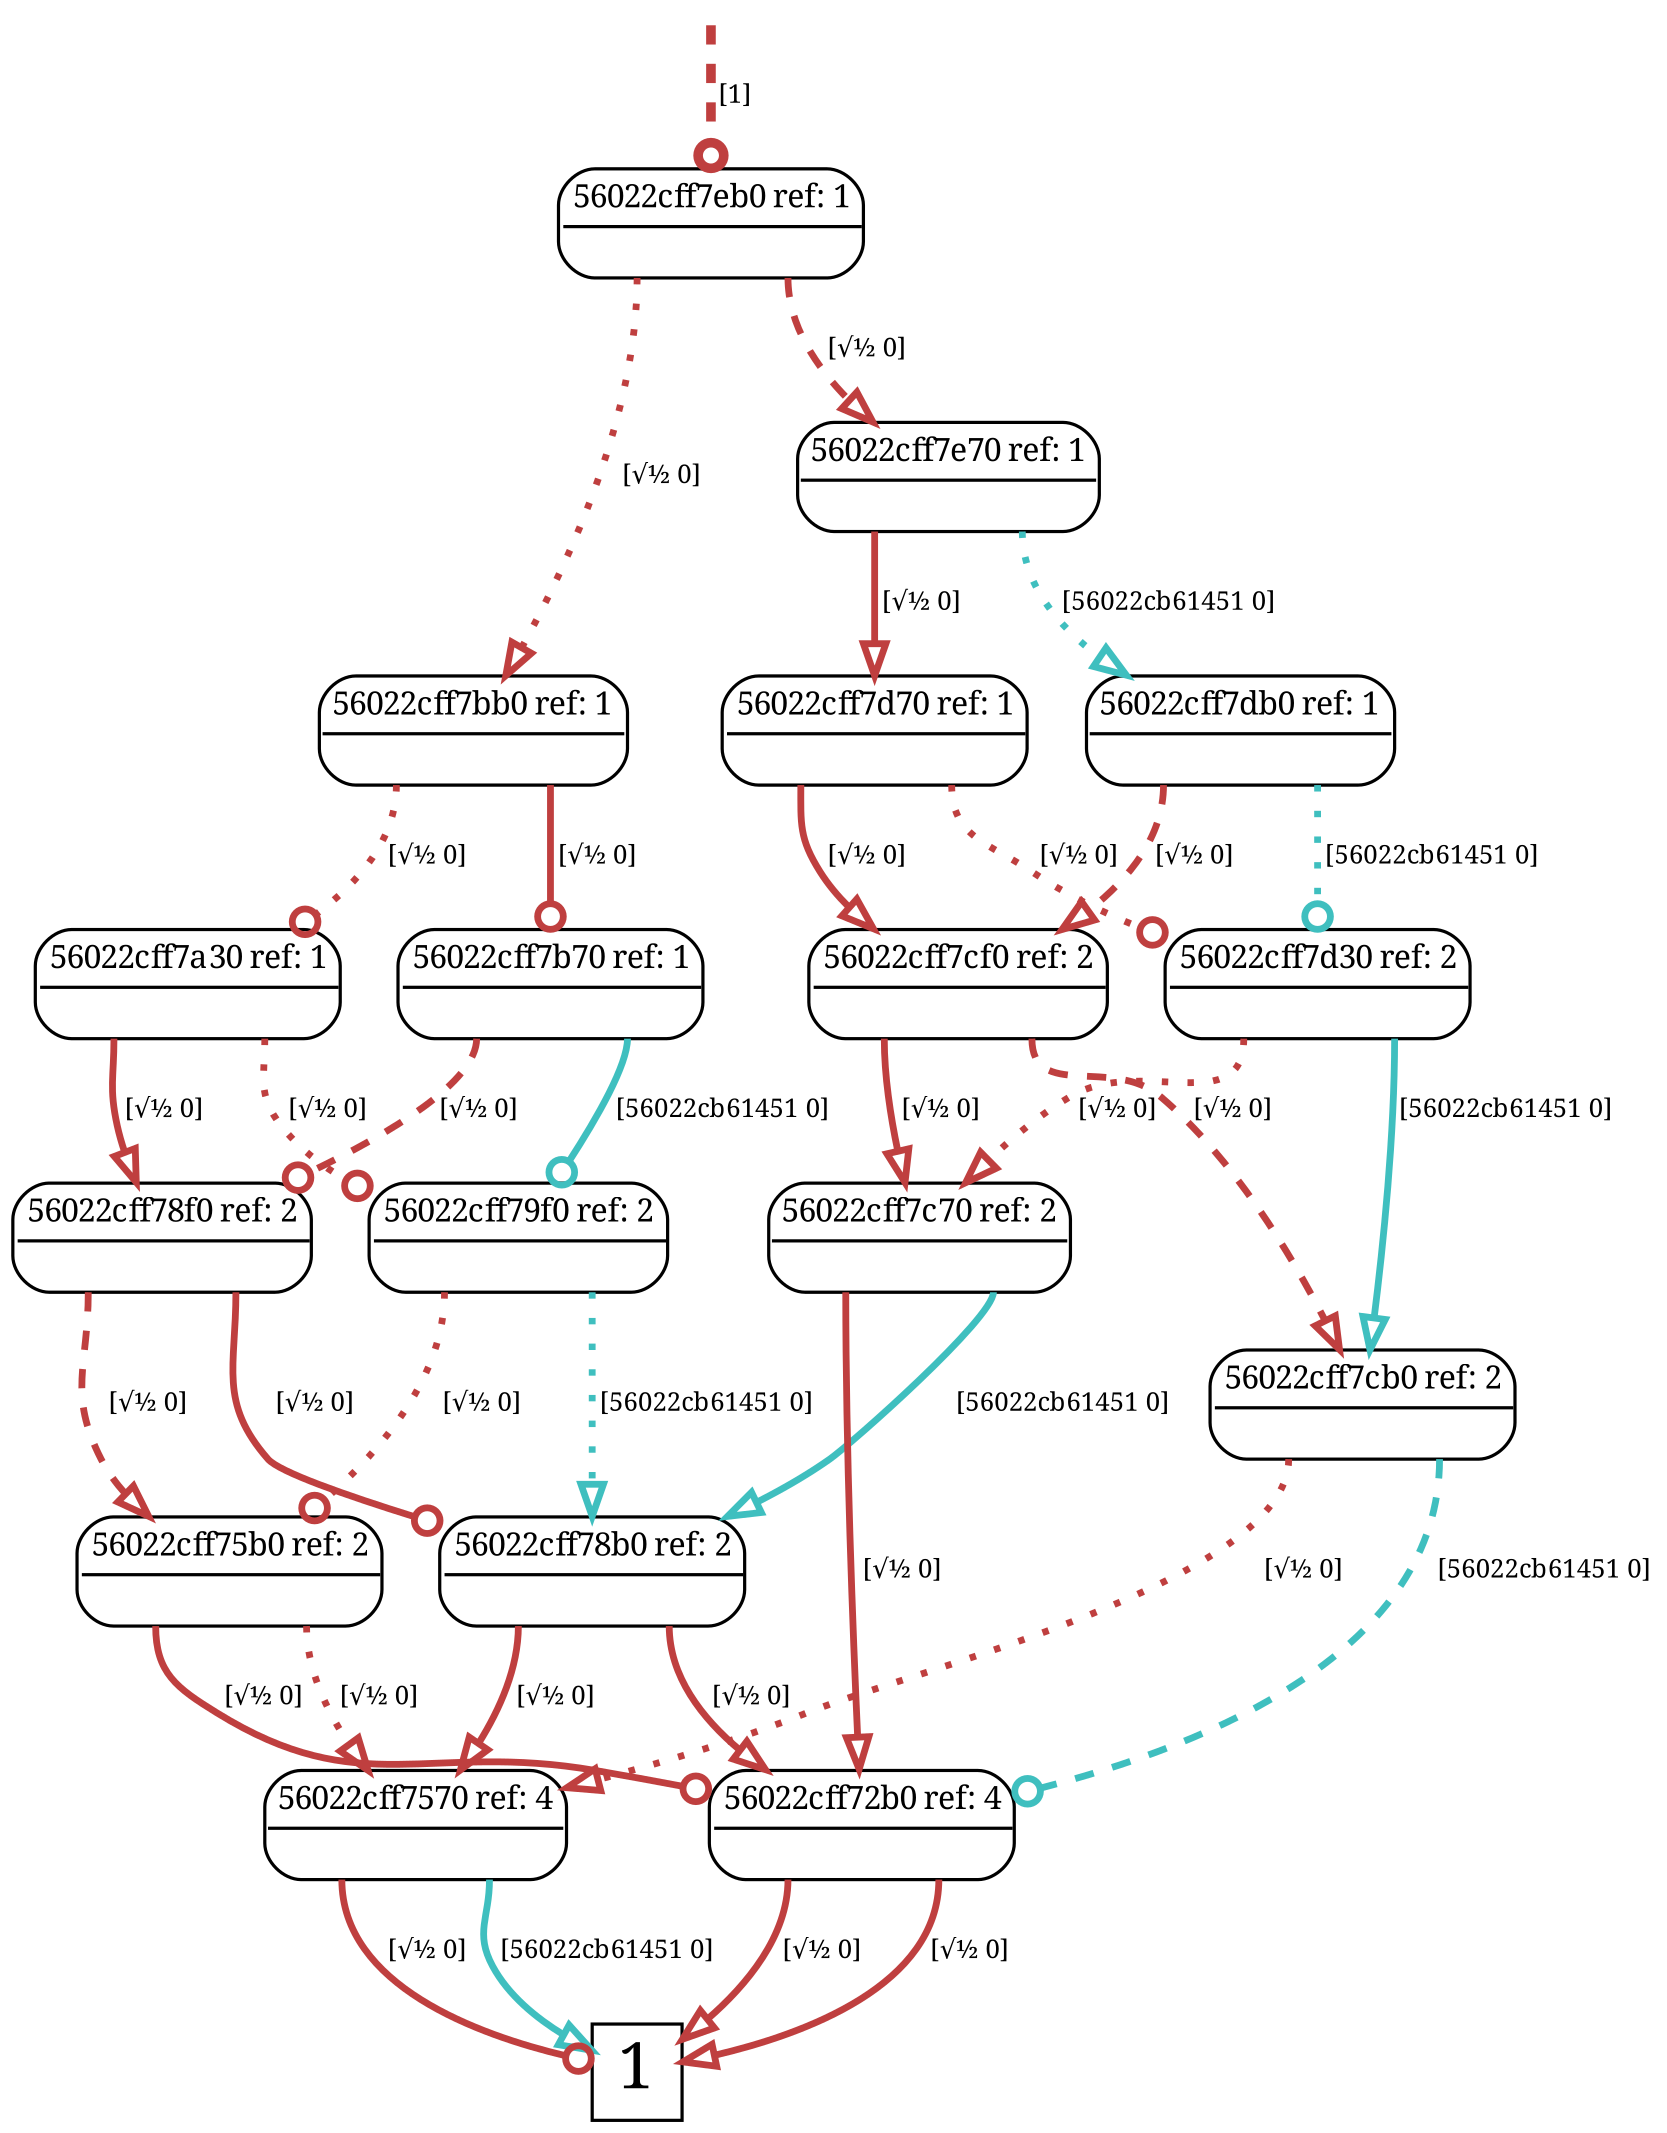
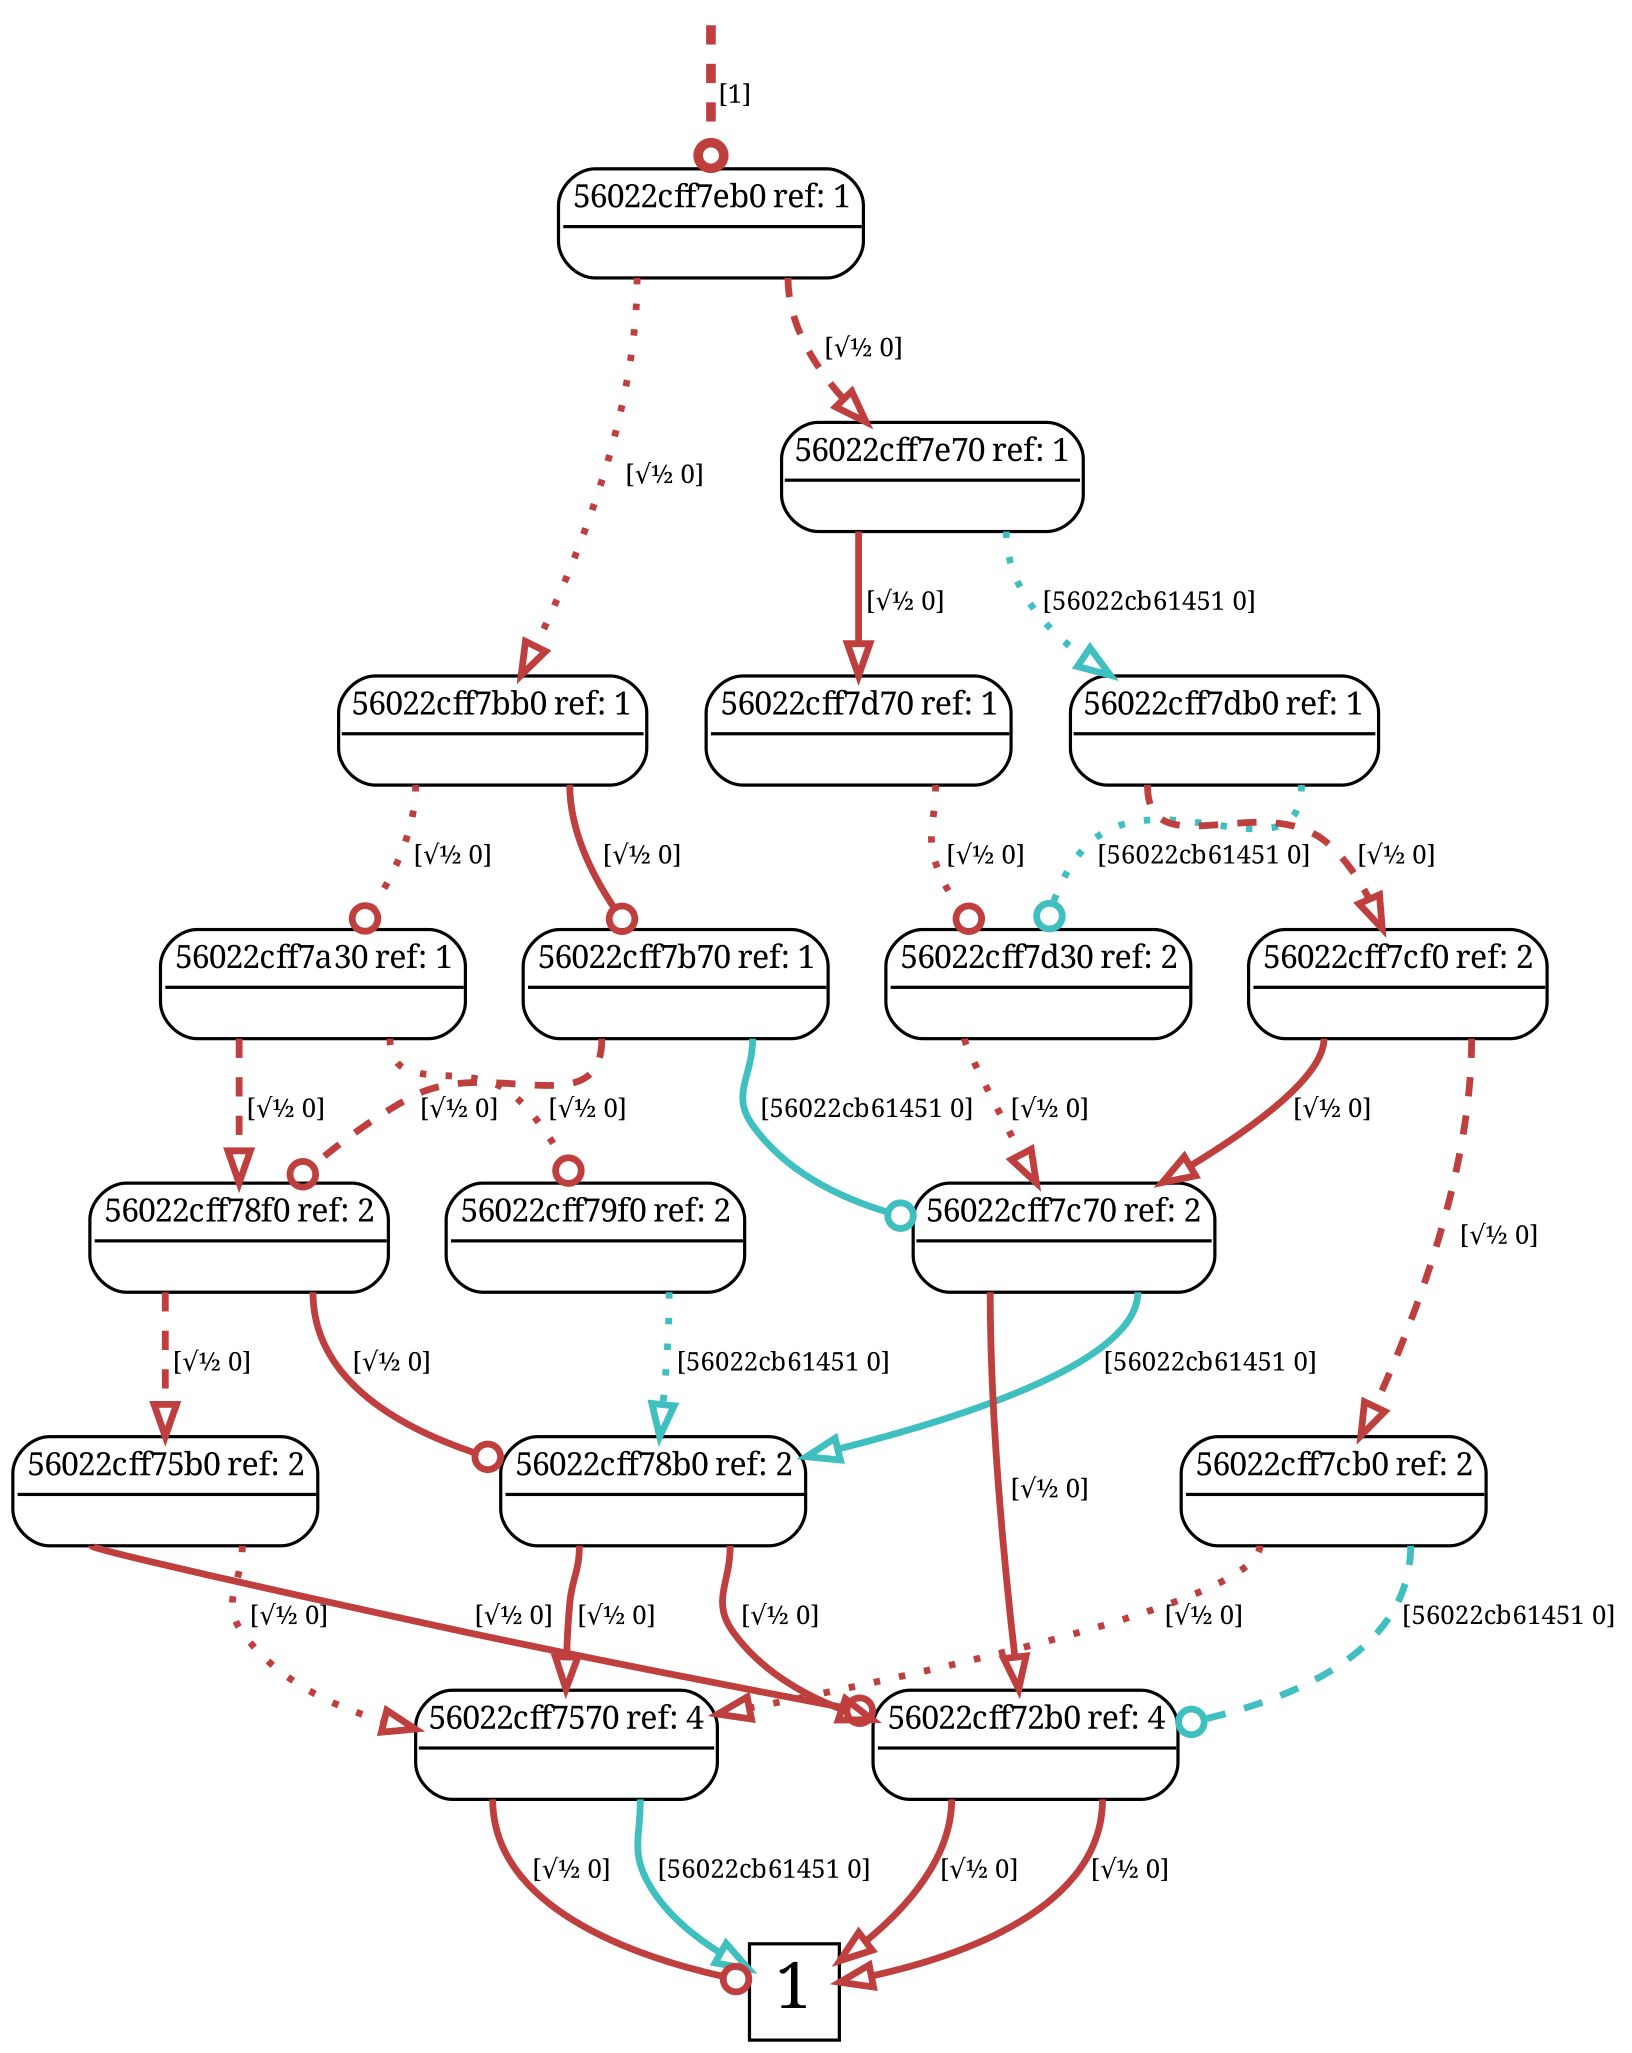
(809, 852) -> none
(113, 1096) -> (239, 1095)
(604, 1102) -> (777, 1153)
(1388, 1179) -> none
(407, 1407) -> none
